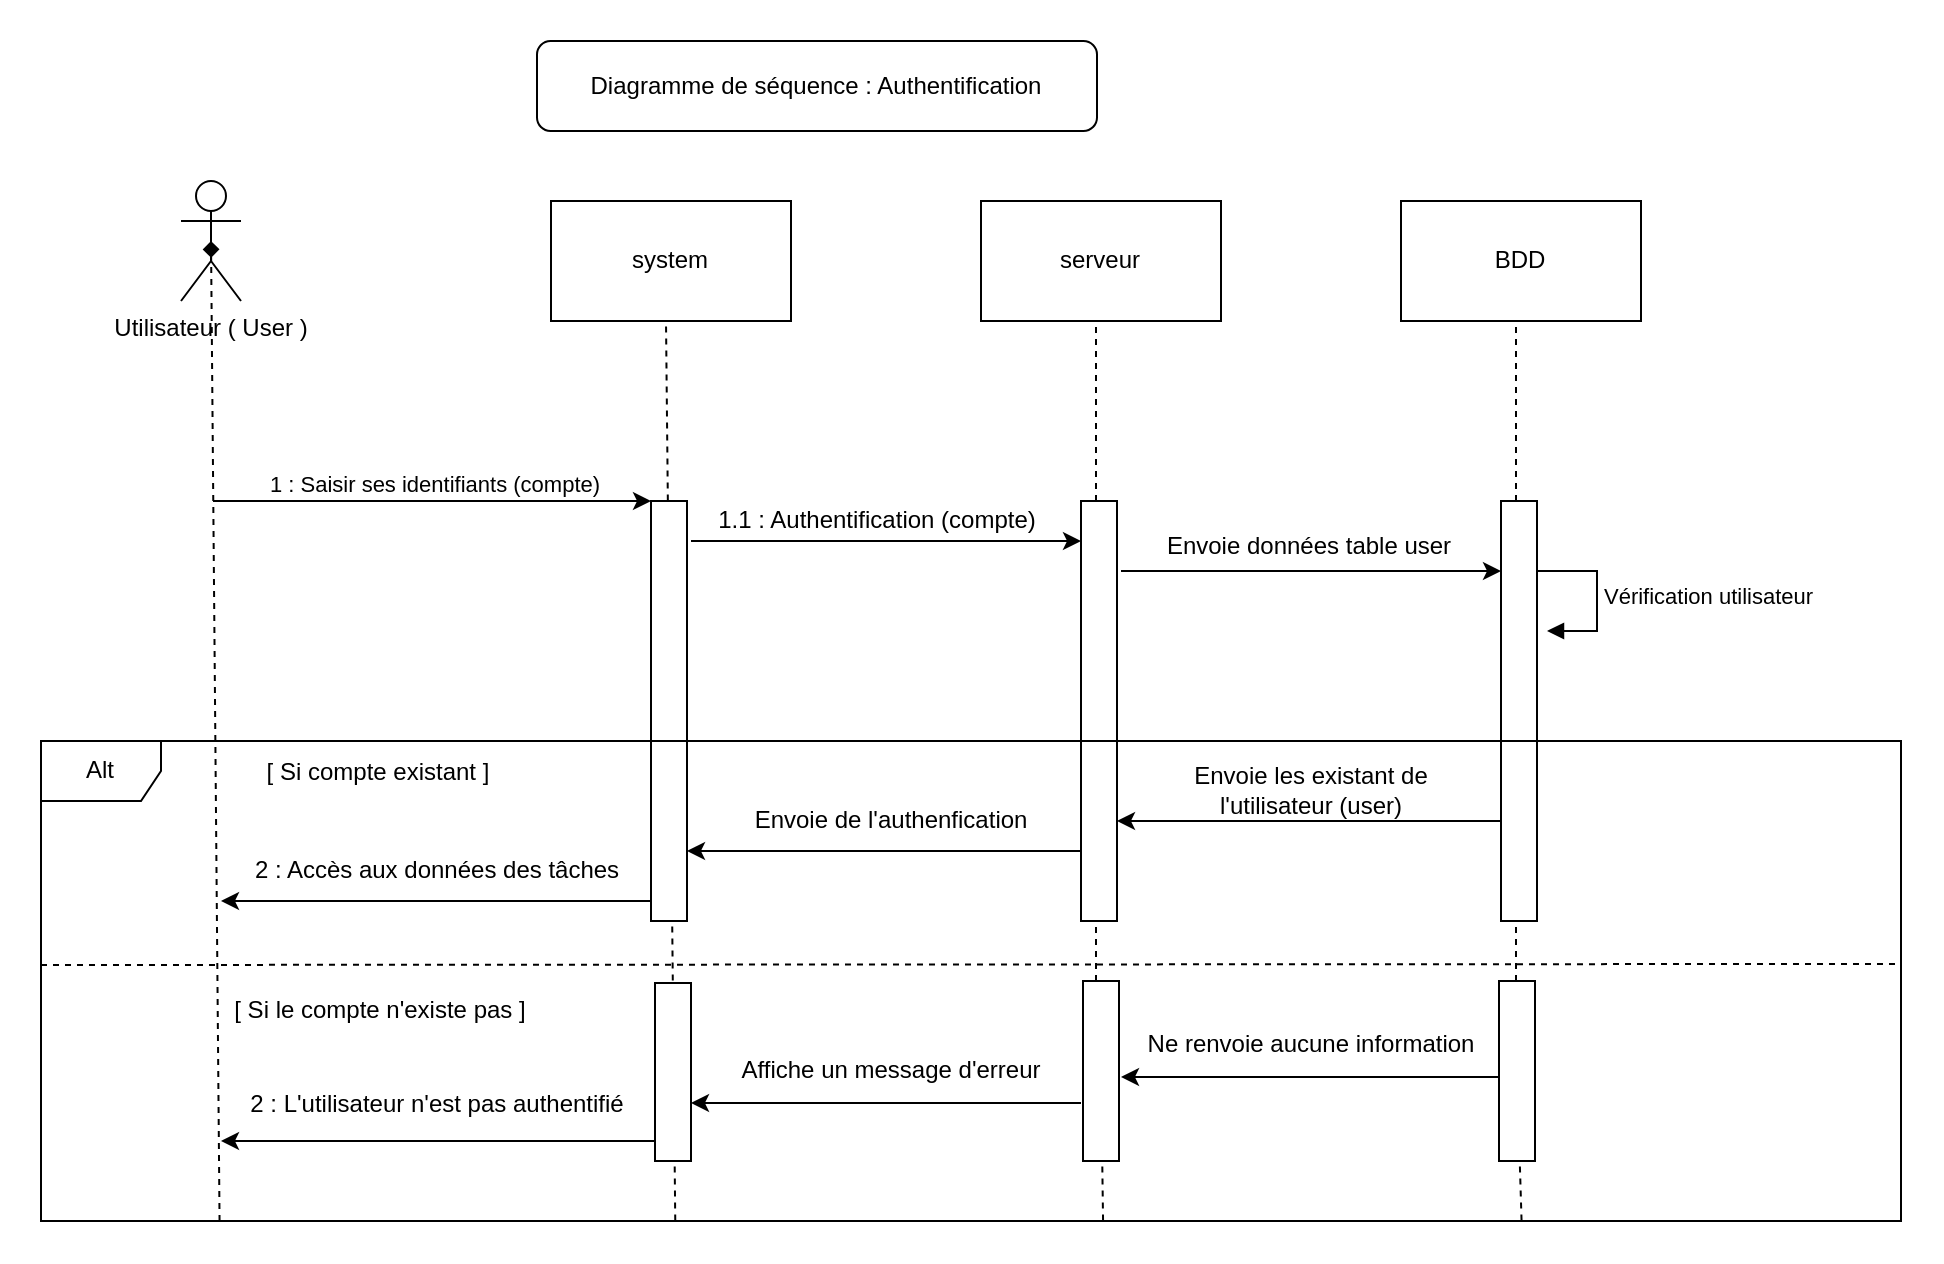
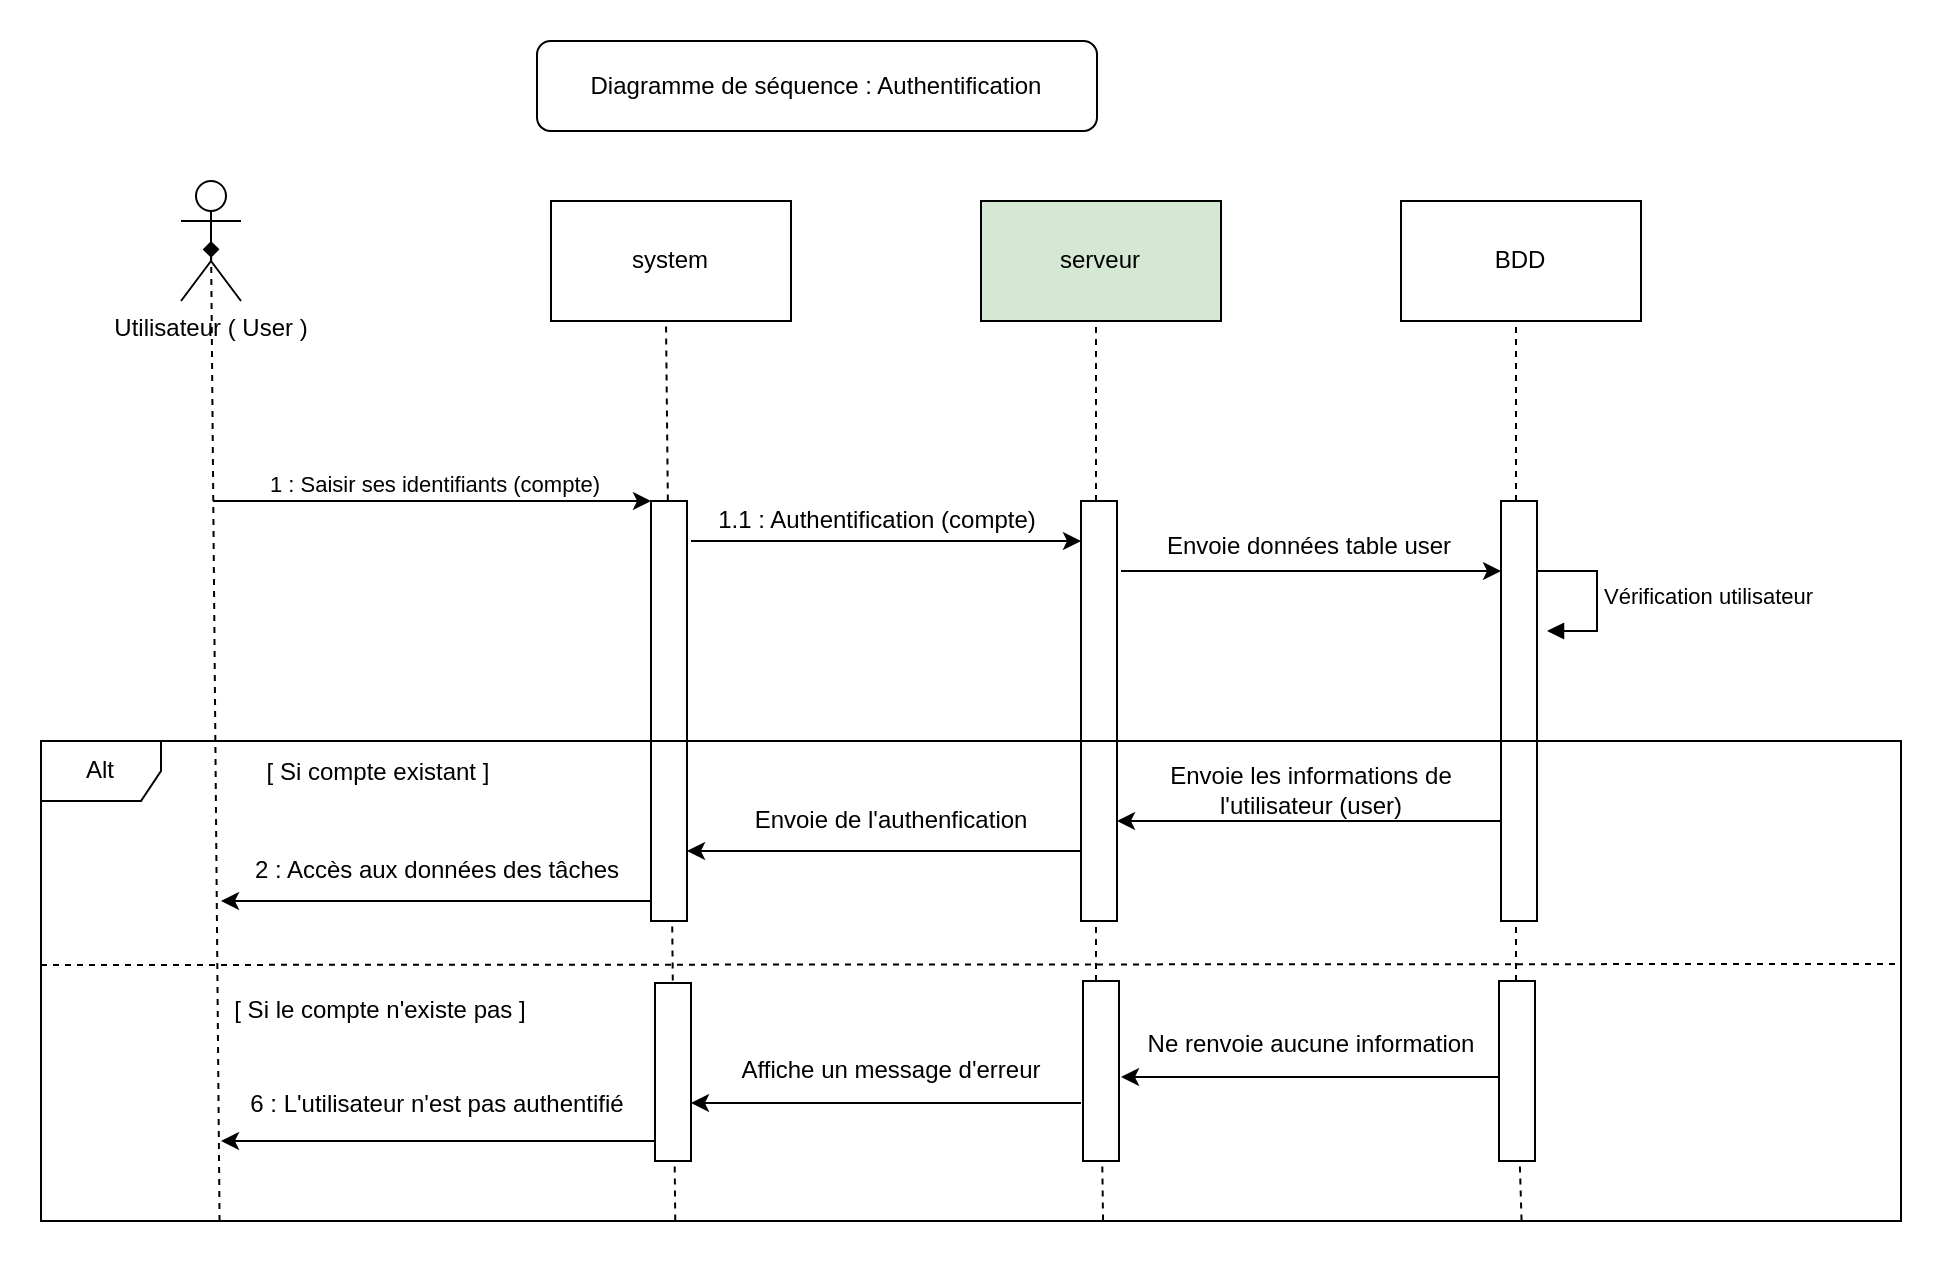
(1101, 261) -> (1101, 261)
(1312, 791) -> (1312, 791)
(438, 1105) -> (438, 1105)
